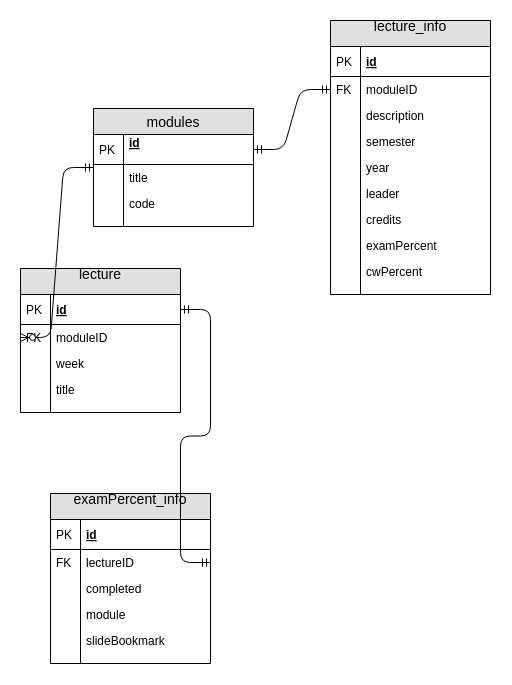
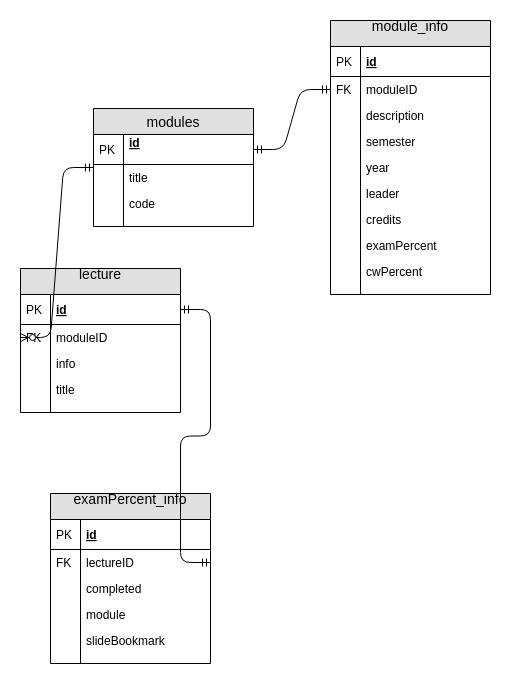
(410, 26) -> (410, 26)
(69, 364) -> (68, 364)
